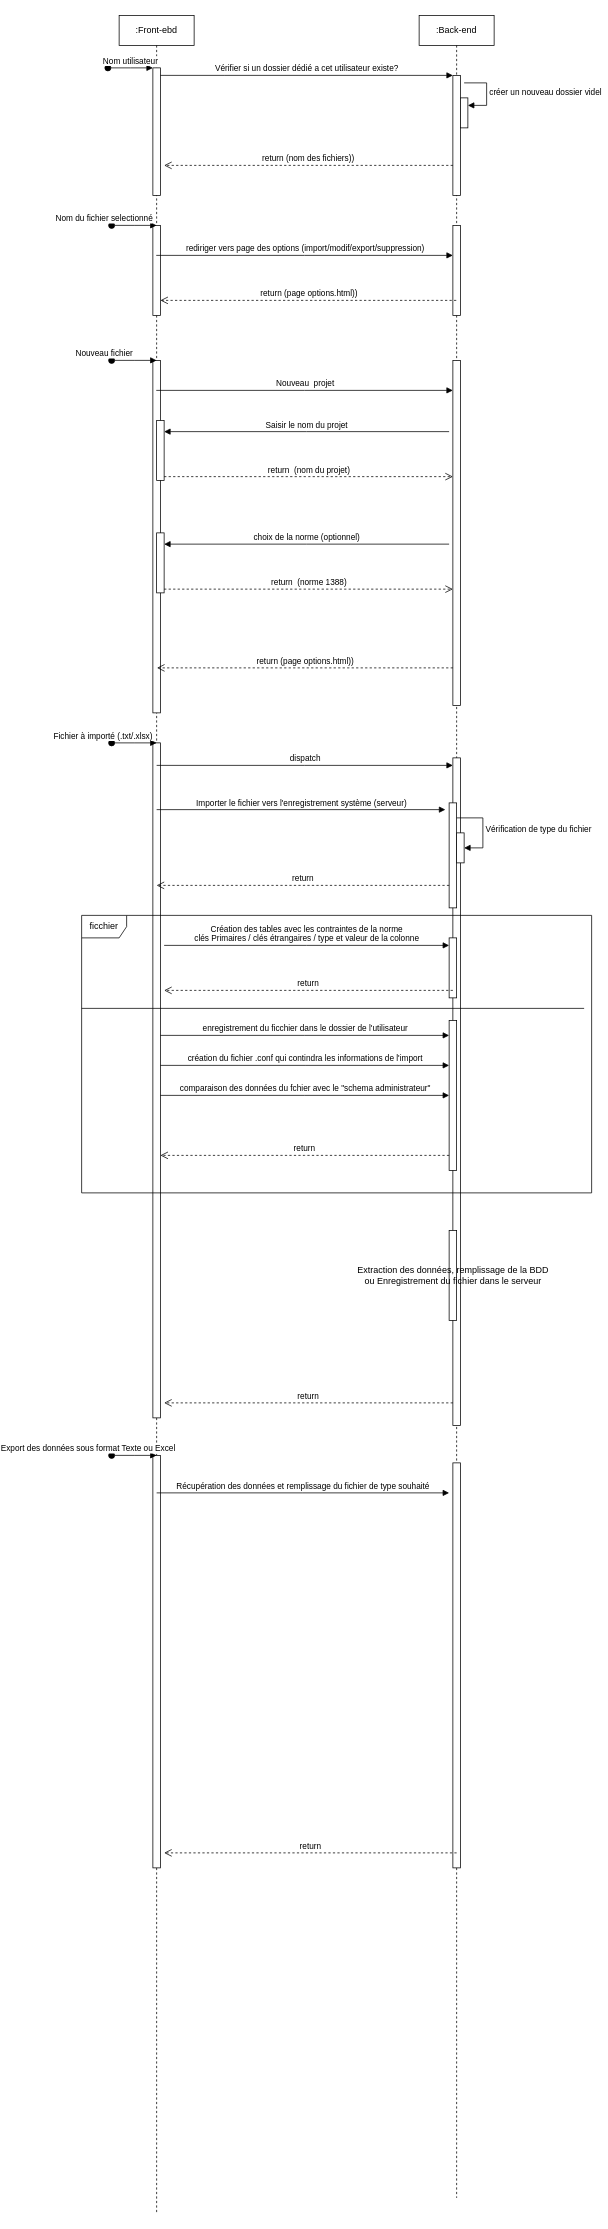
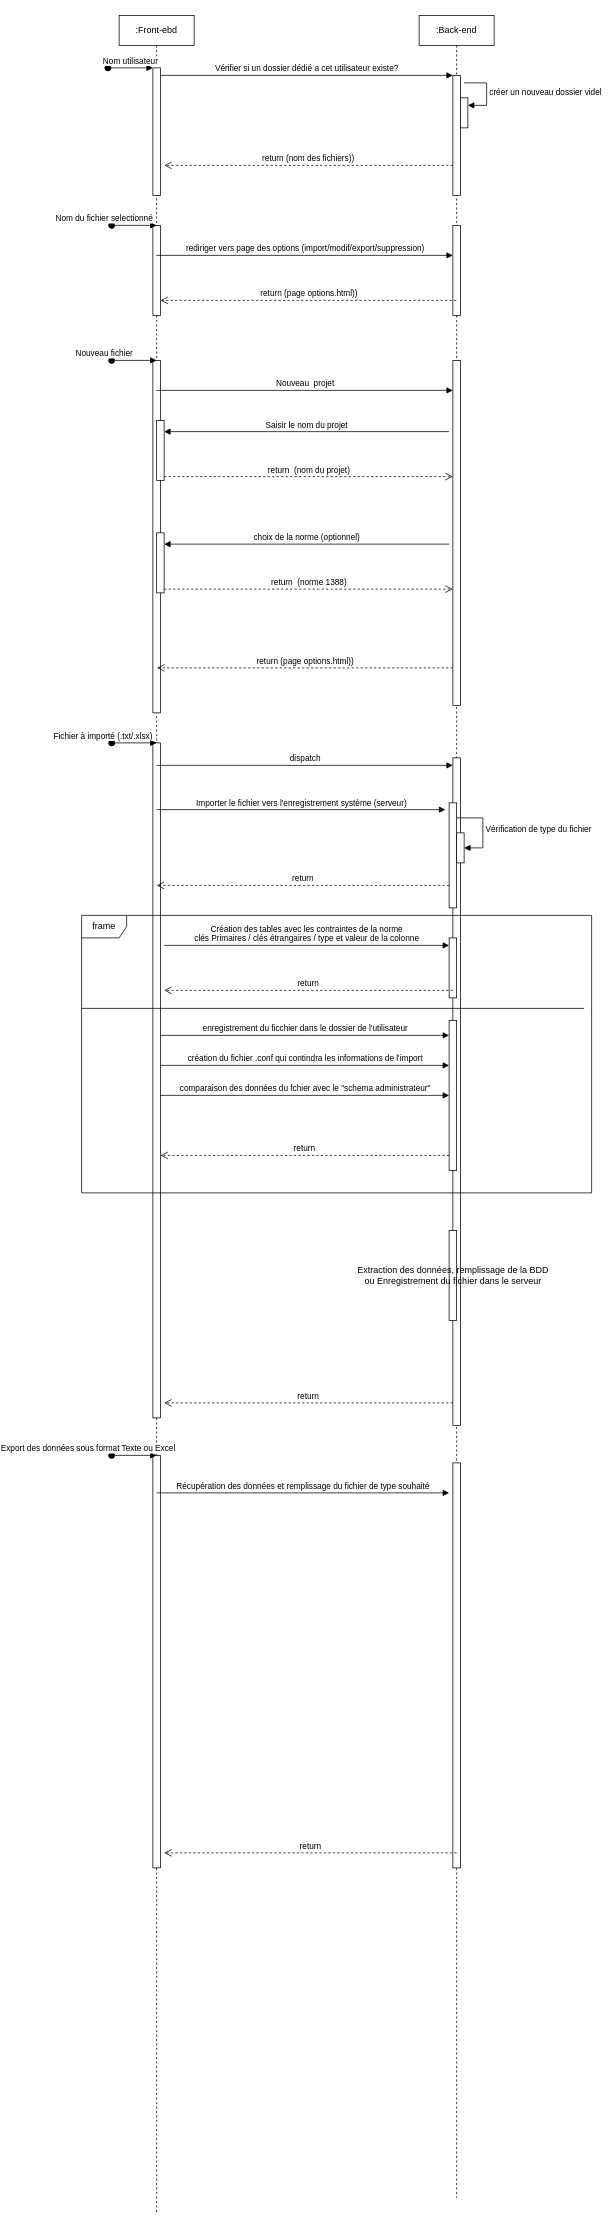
(104, 927) -> (104, 927)
